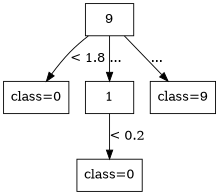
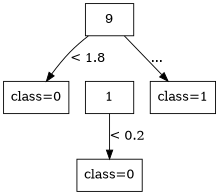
(110, 54) -> none
(183, 97) -> (183, 97)
